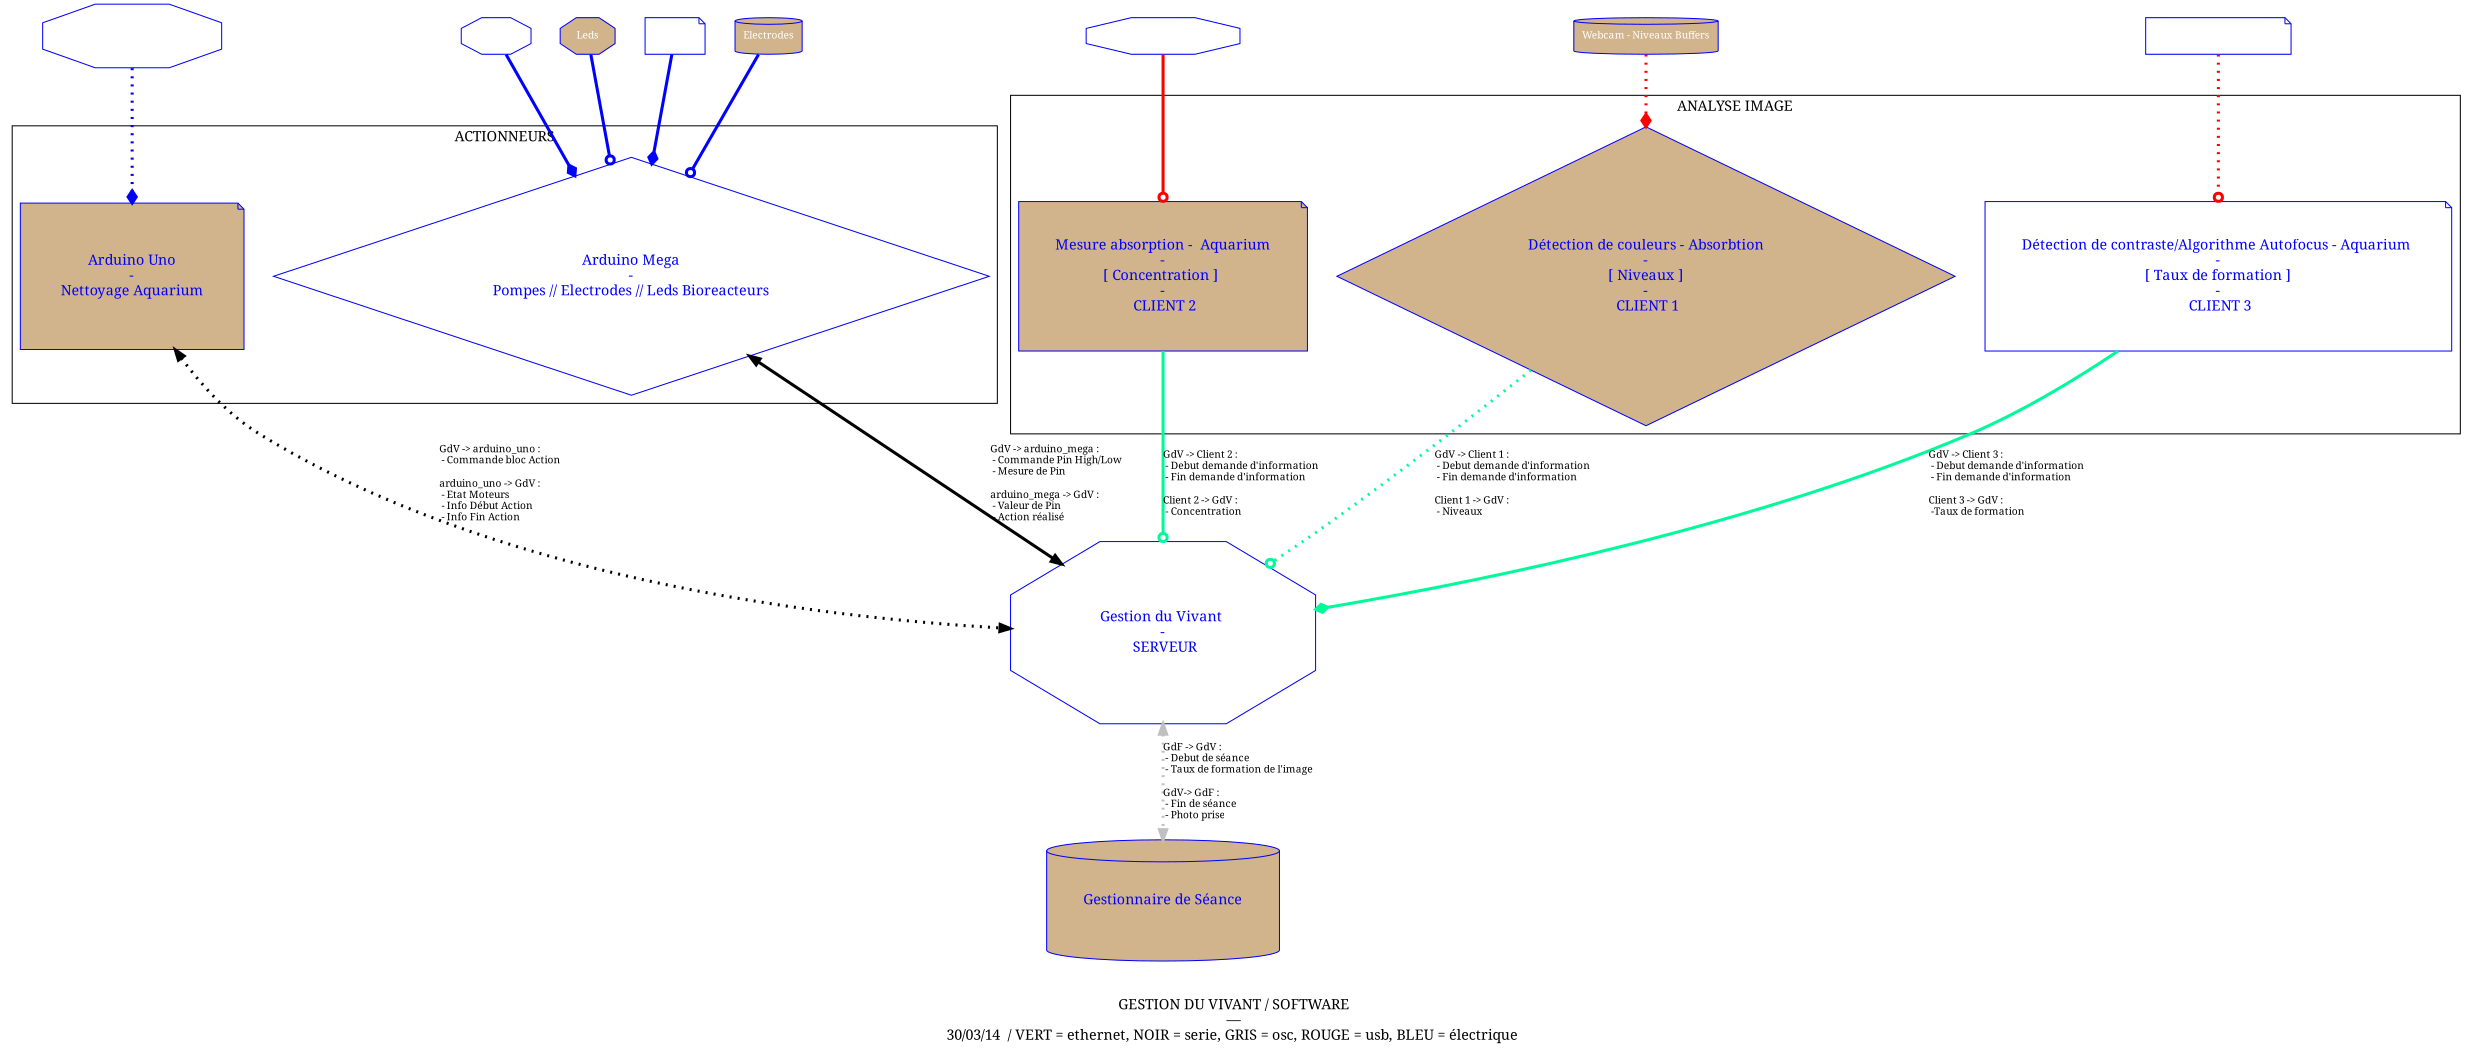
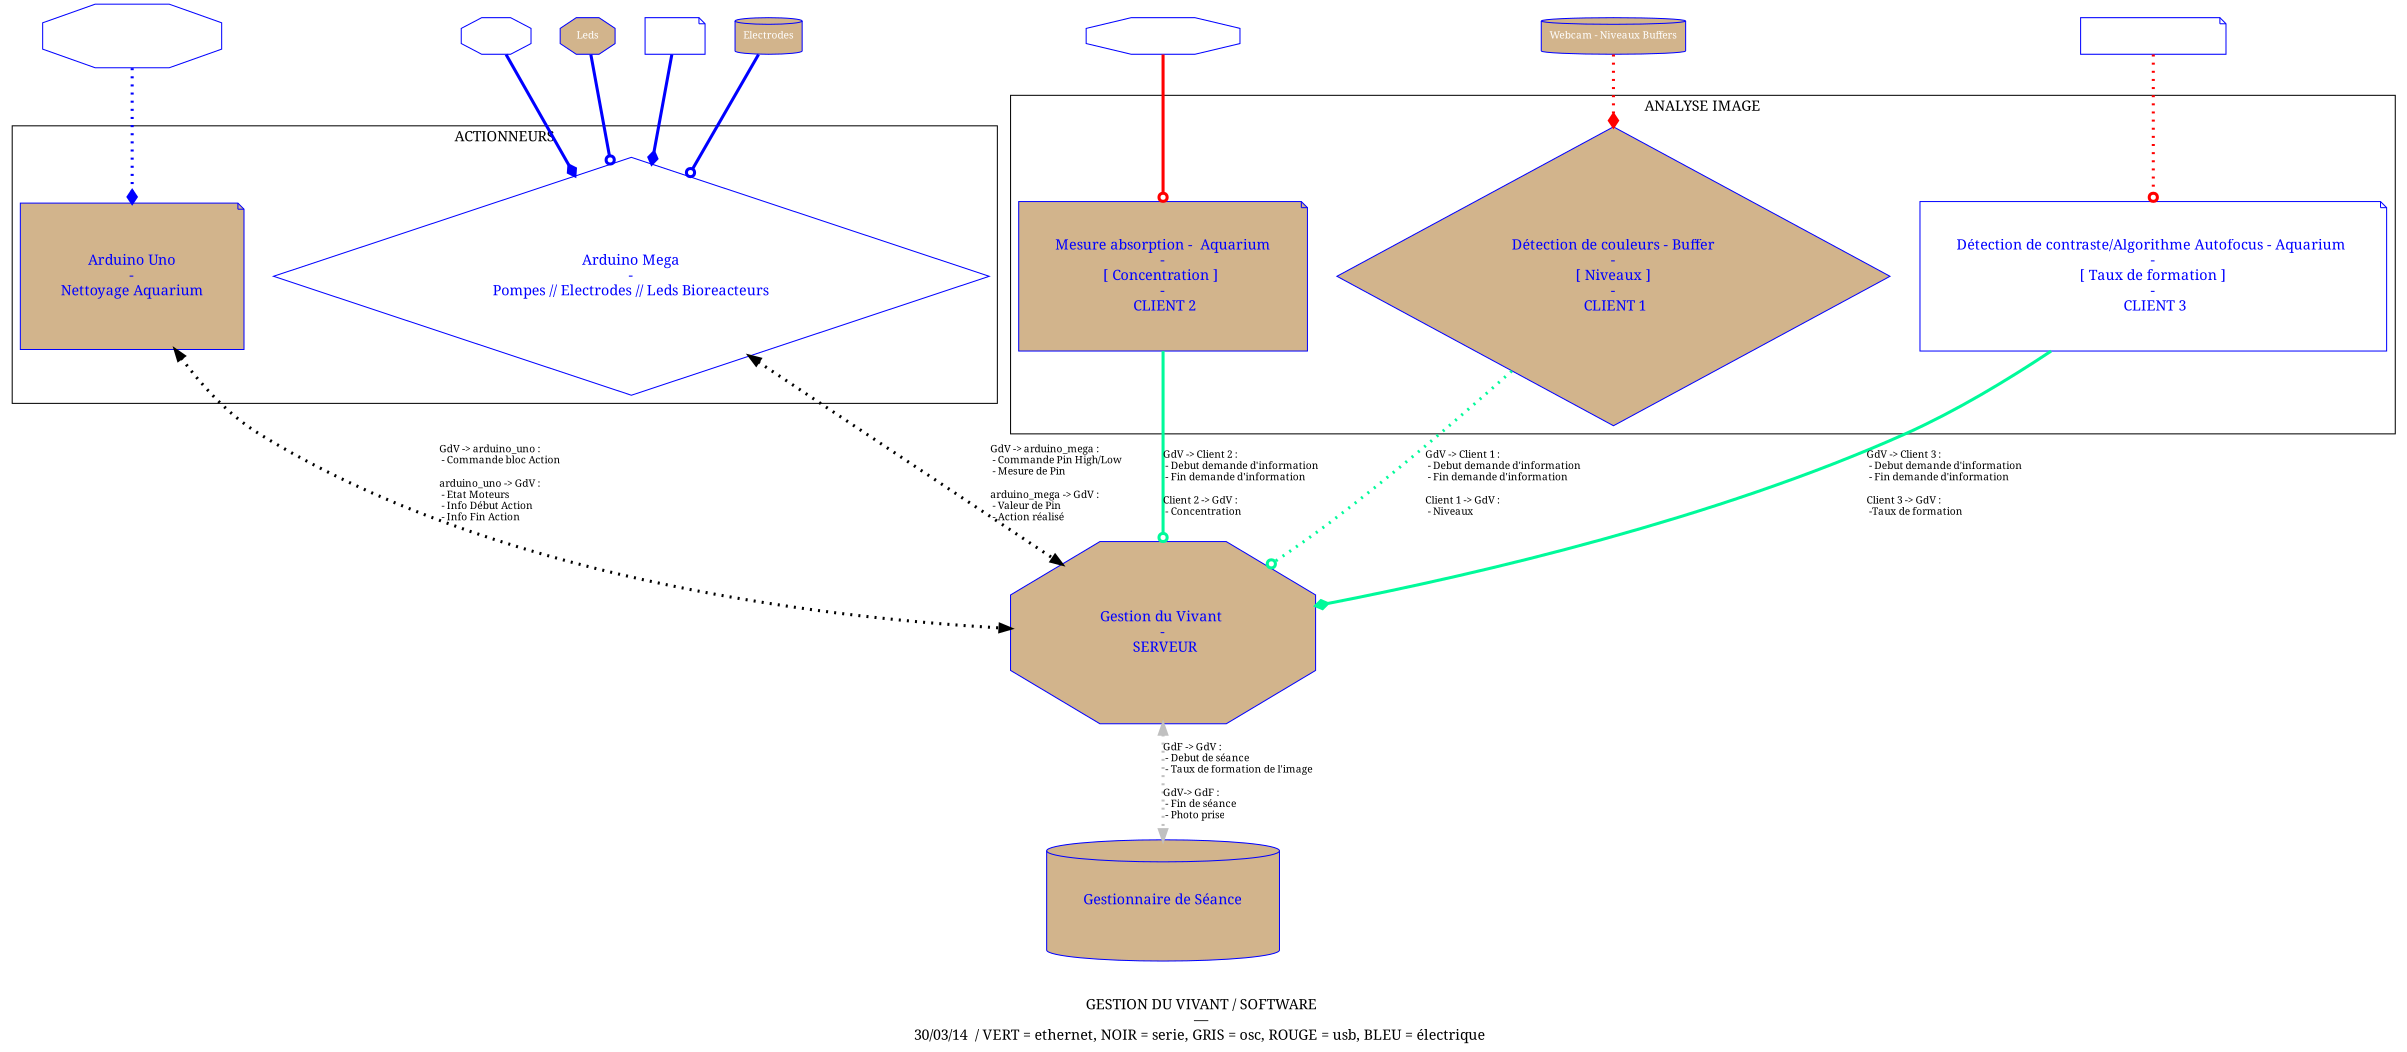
(1646, 276) -> (1613, 276)
(906, 460) -> (906, 460)
(1163, 633) -> (1163, 633)
